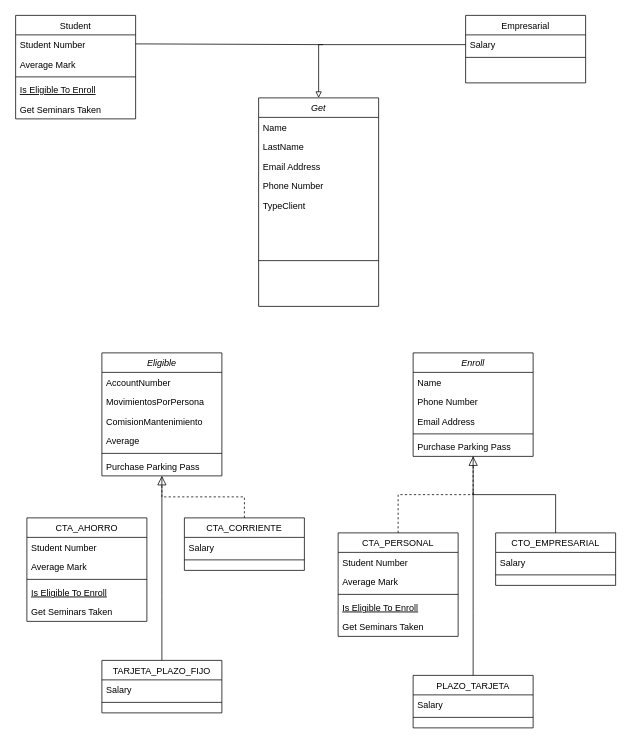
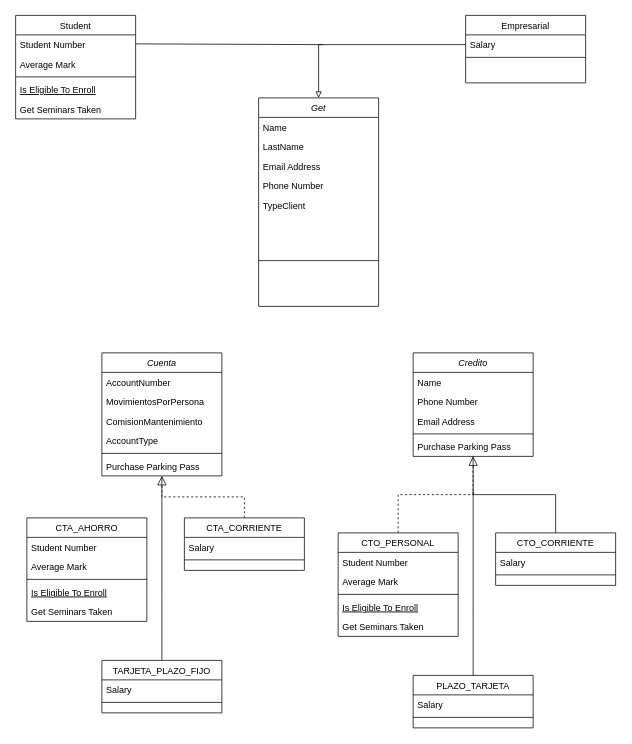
(161, 363) -> (161, 363)
(473, 363) -> (473, 363)
(123, 441) -> (133, 441)
(398, 543) -> (398, 543)
(555, 543) -> (555, 543)
